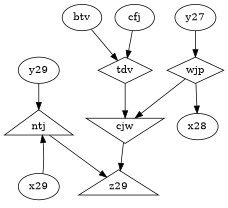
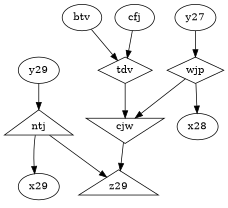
(44, 158) -> (34, 151)
